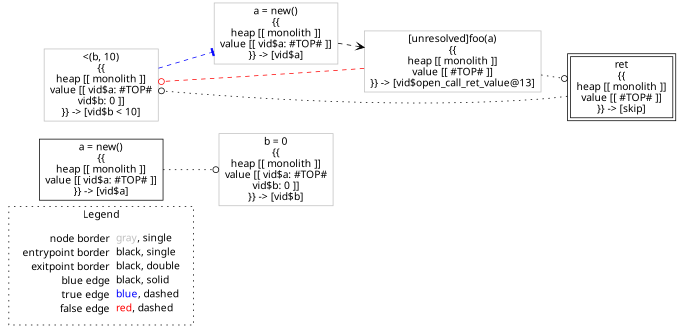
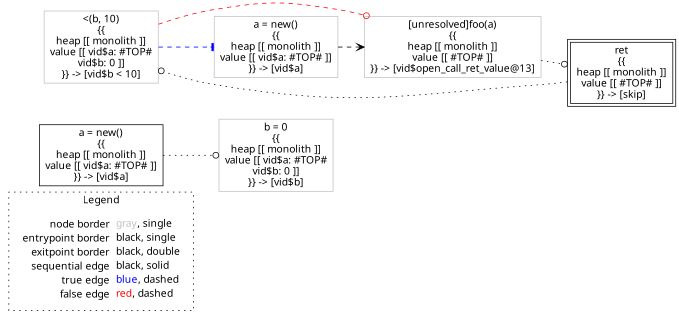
(264, 75) -> (260, 4)
(87, 281) -> (72, 266)
